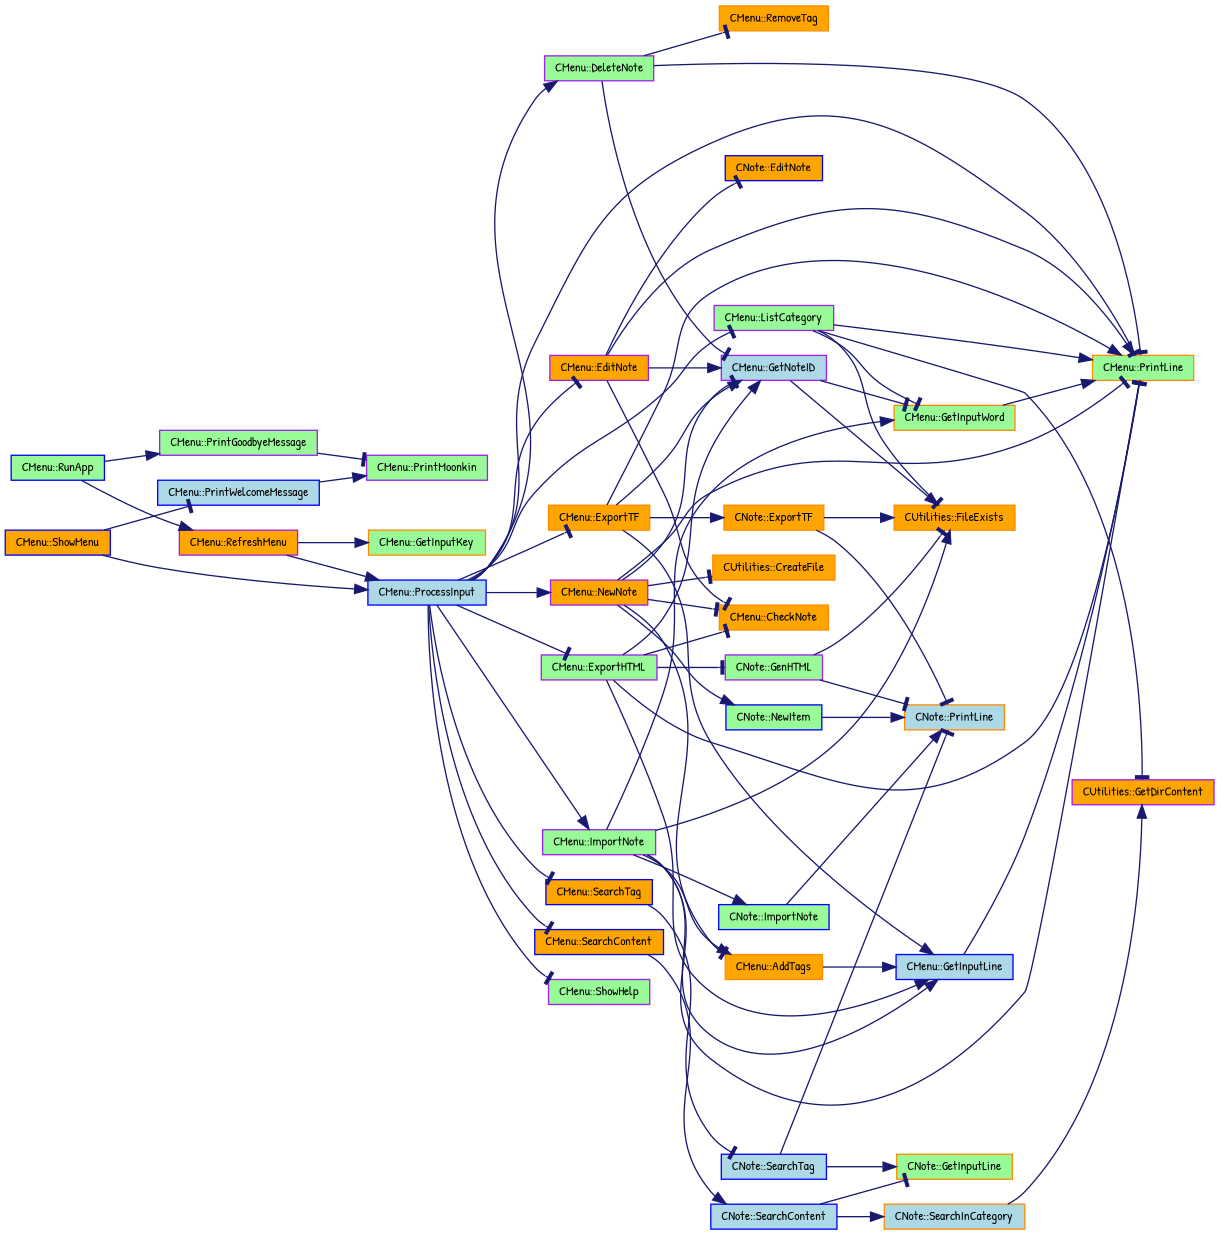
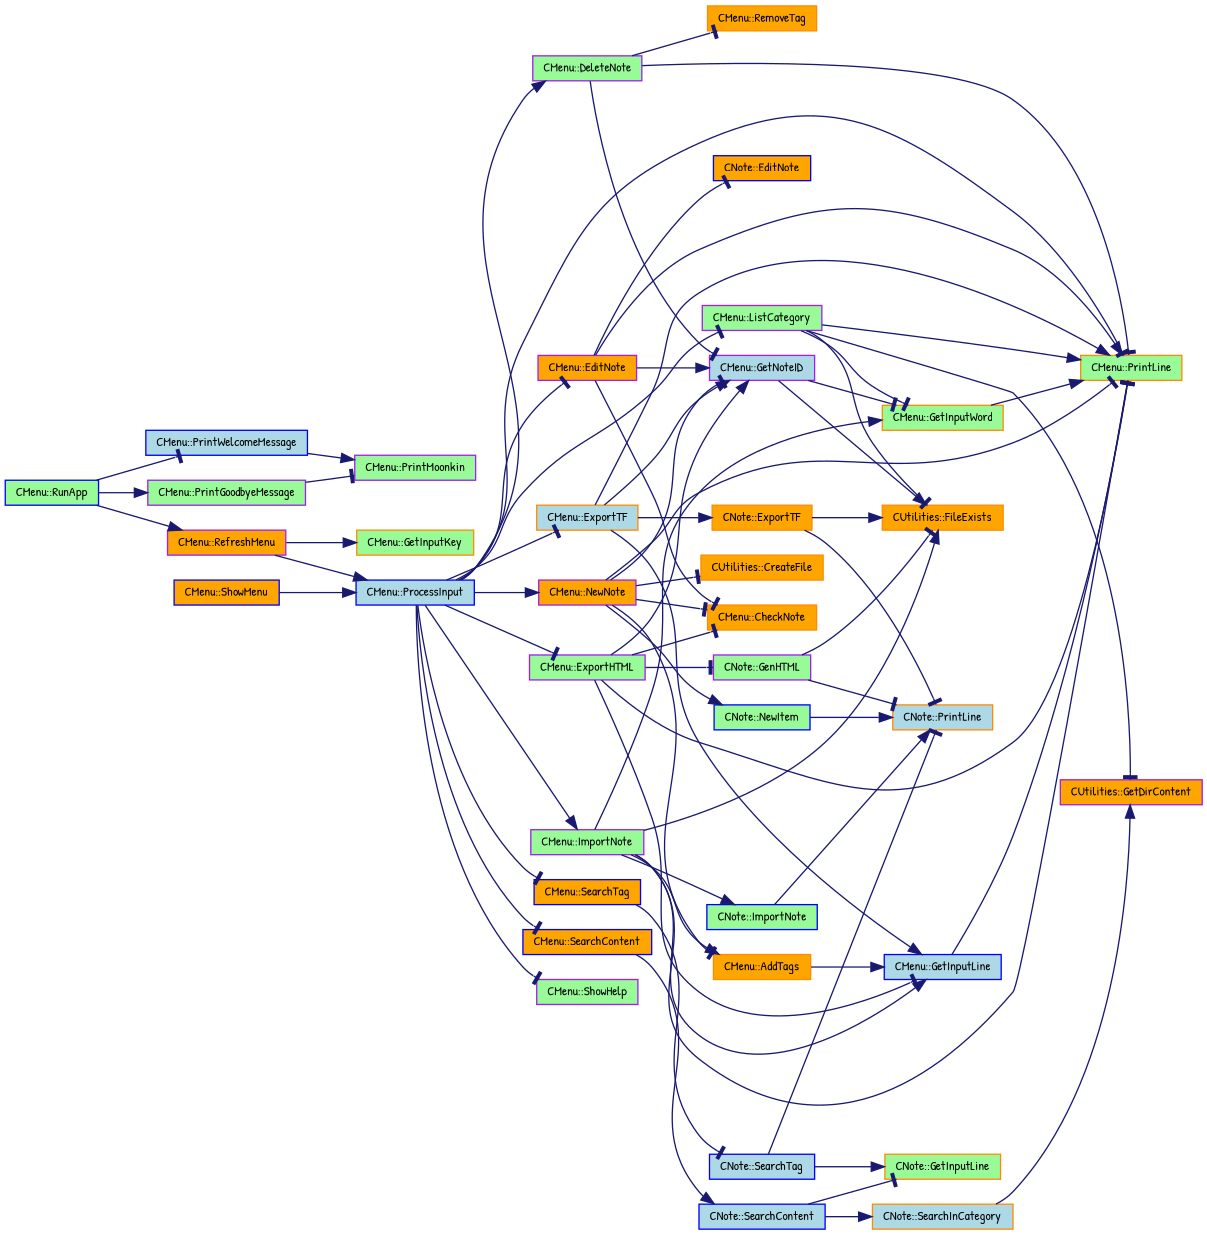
(599, 518) -> (587, 518)
(141, 520) -> (136, 469)
(673, 916) -> (661, 905)
